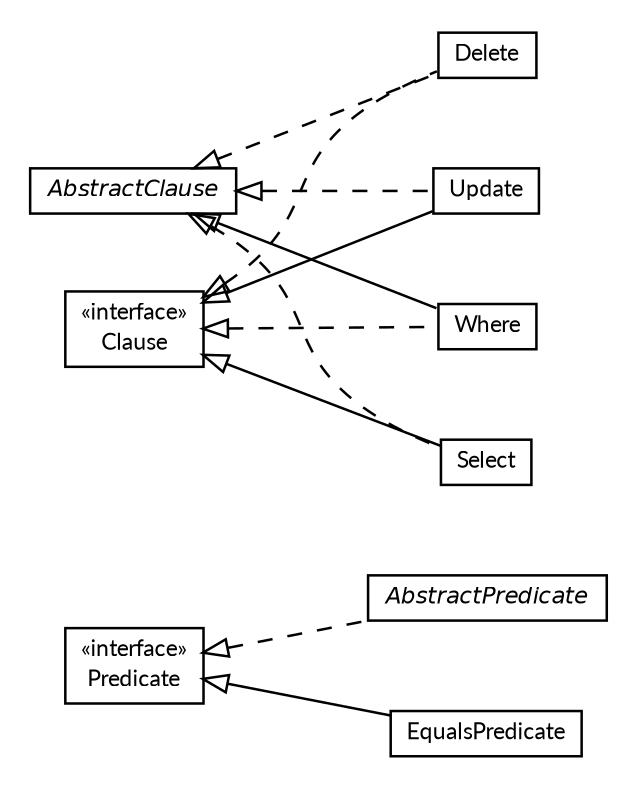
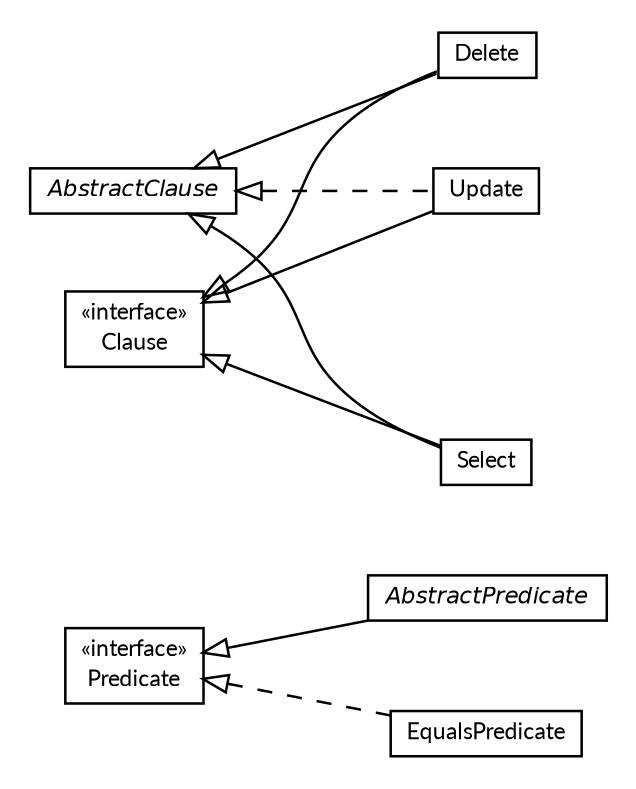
(327, 116) -> (327, 116)
(315, 161) -> (315, 161)
(486, 327) -> none
(312, 351) -> (312, 351)
(298, 634) -> (298, 634)
(309, 700) -> (309, 700)
